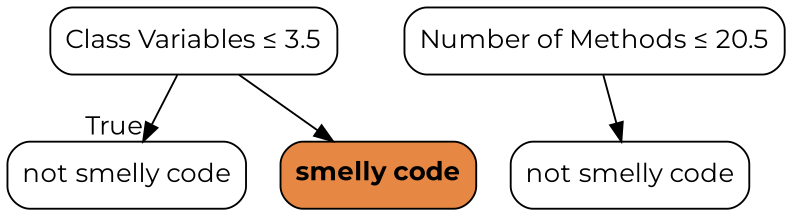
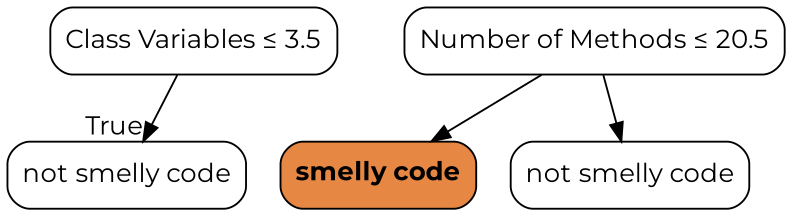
(278, 103) -> (495, 103)
